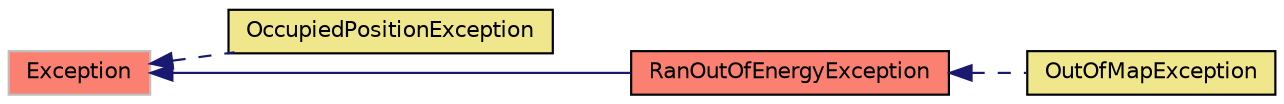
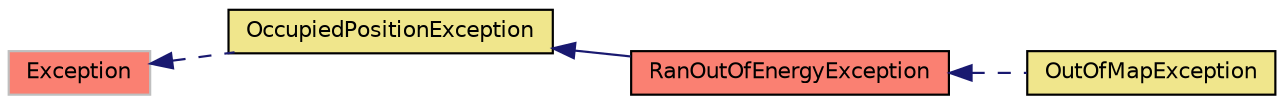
(402, 73) -> (603, 54)
